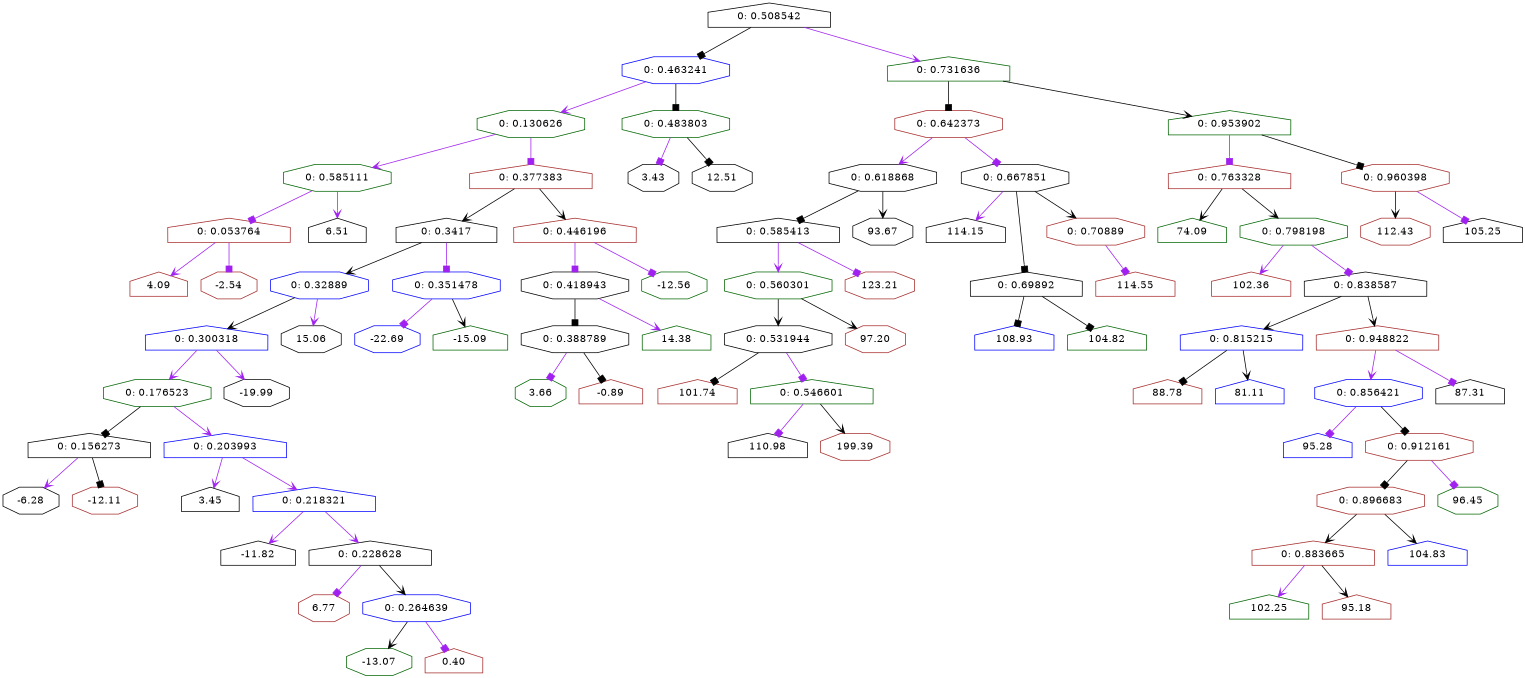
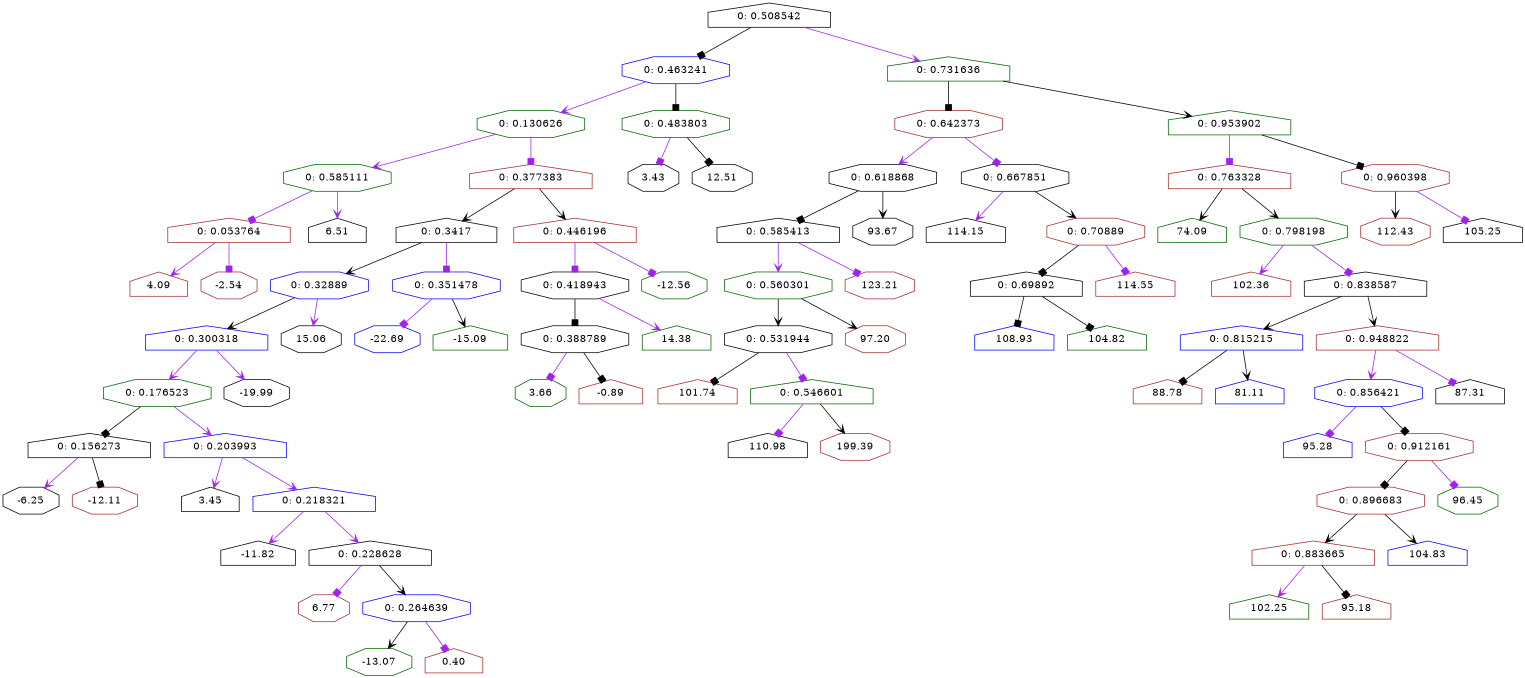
(1020, 228) -> (1062, 257)
(31, 501) -> (31, 501)
(1332, 578) -> (1332, 578)
